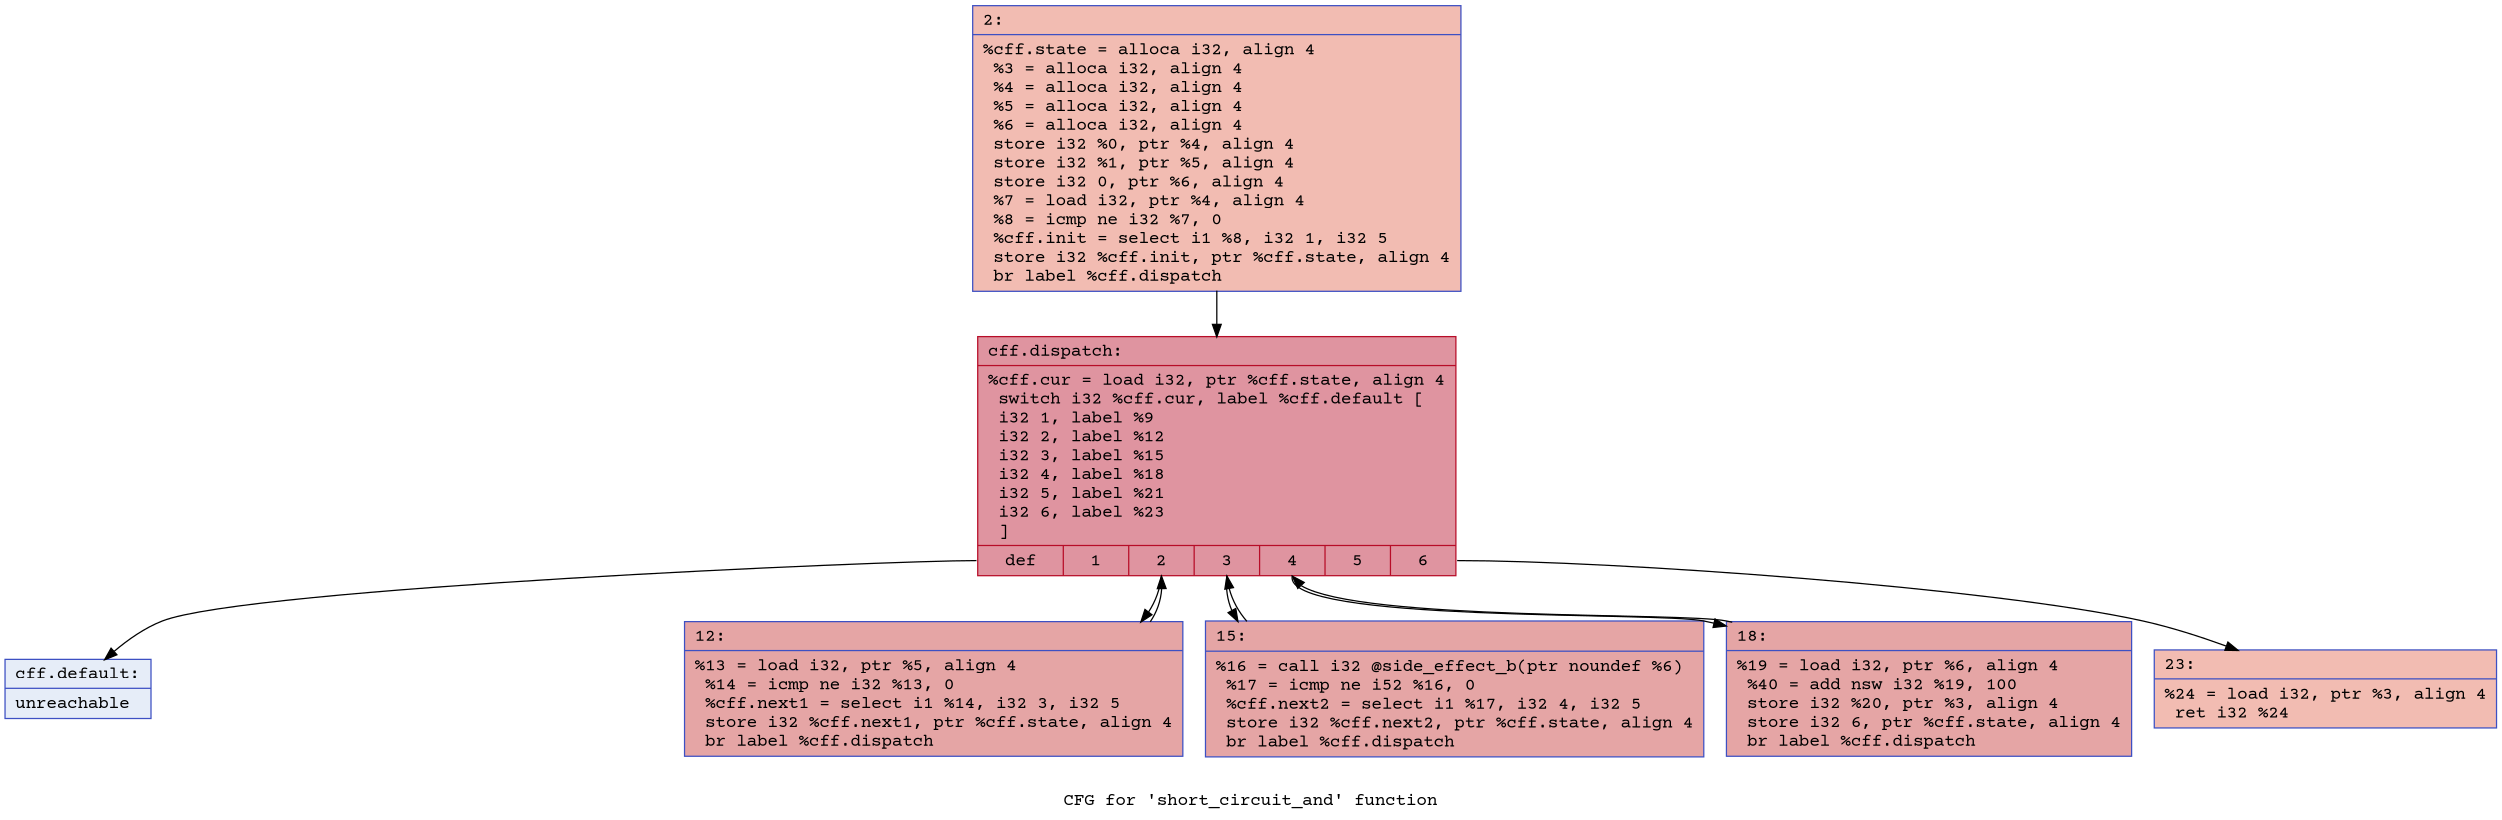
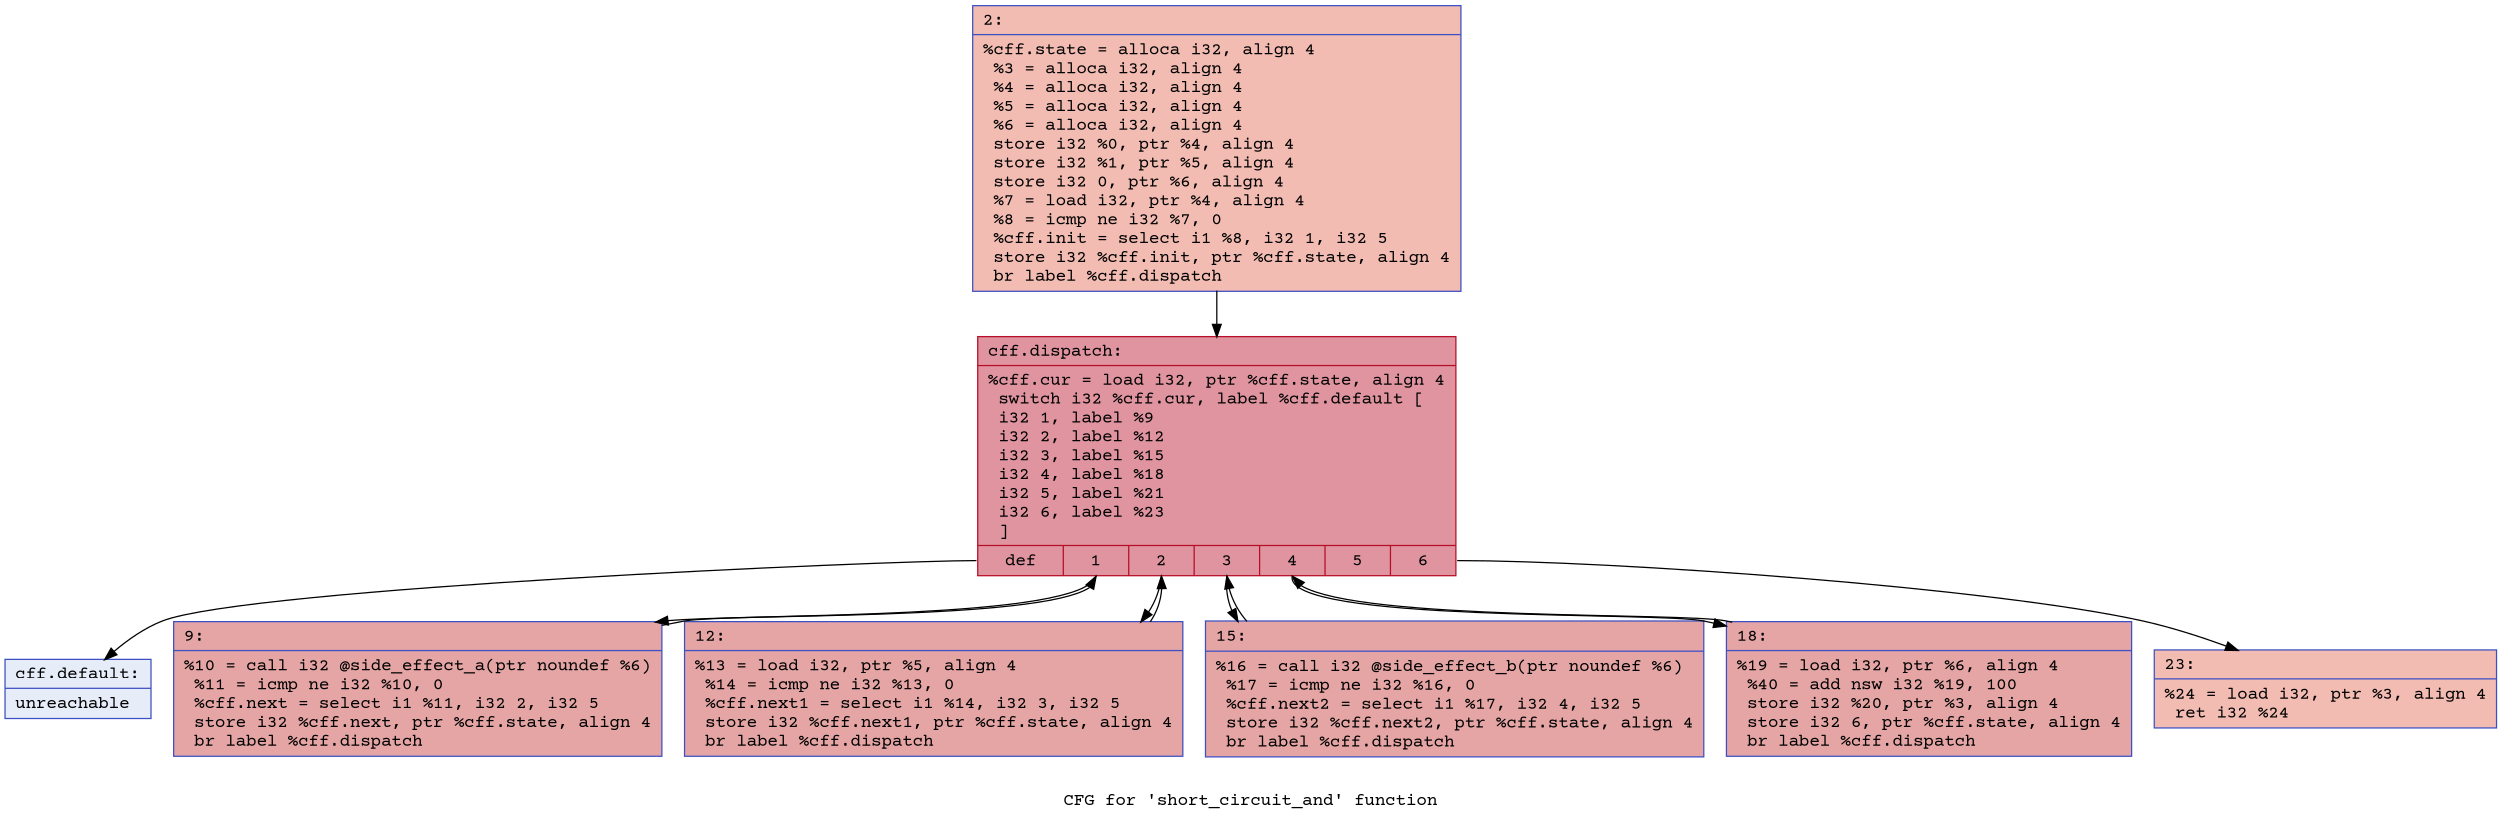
(1346, 685) -> (1346, 685)
none -> (418, 689)
